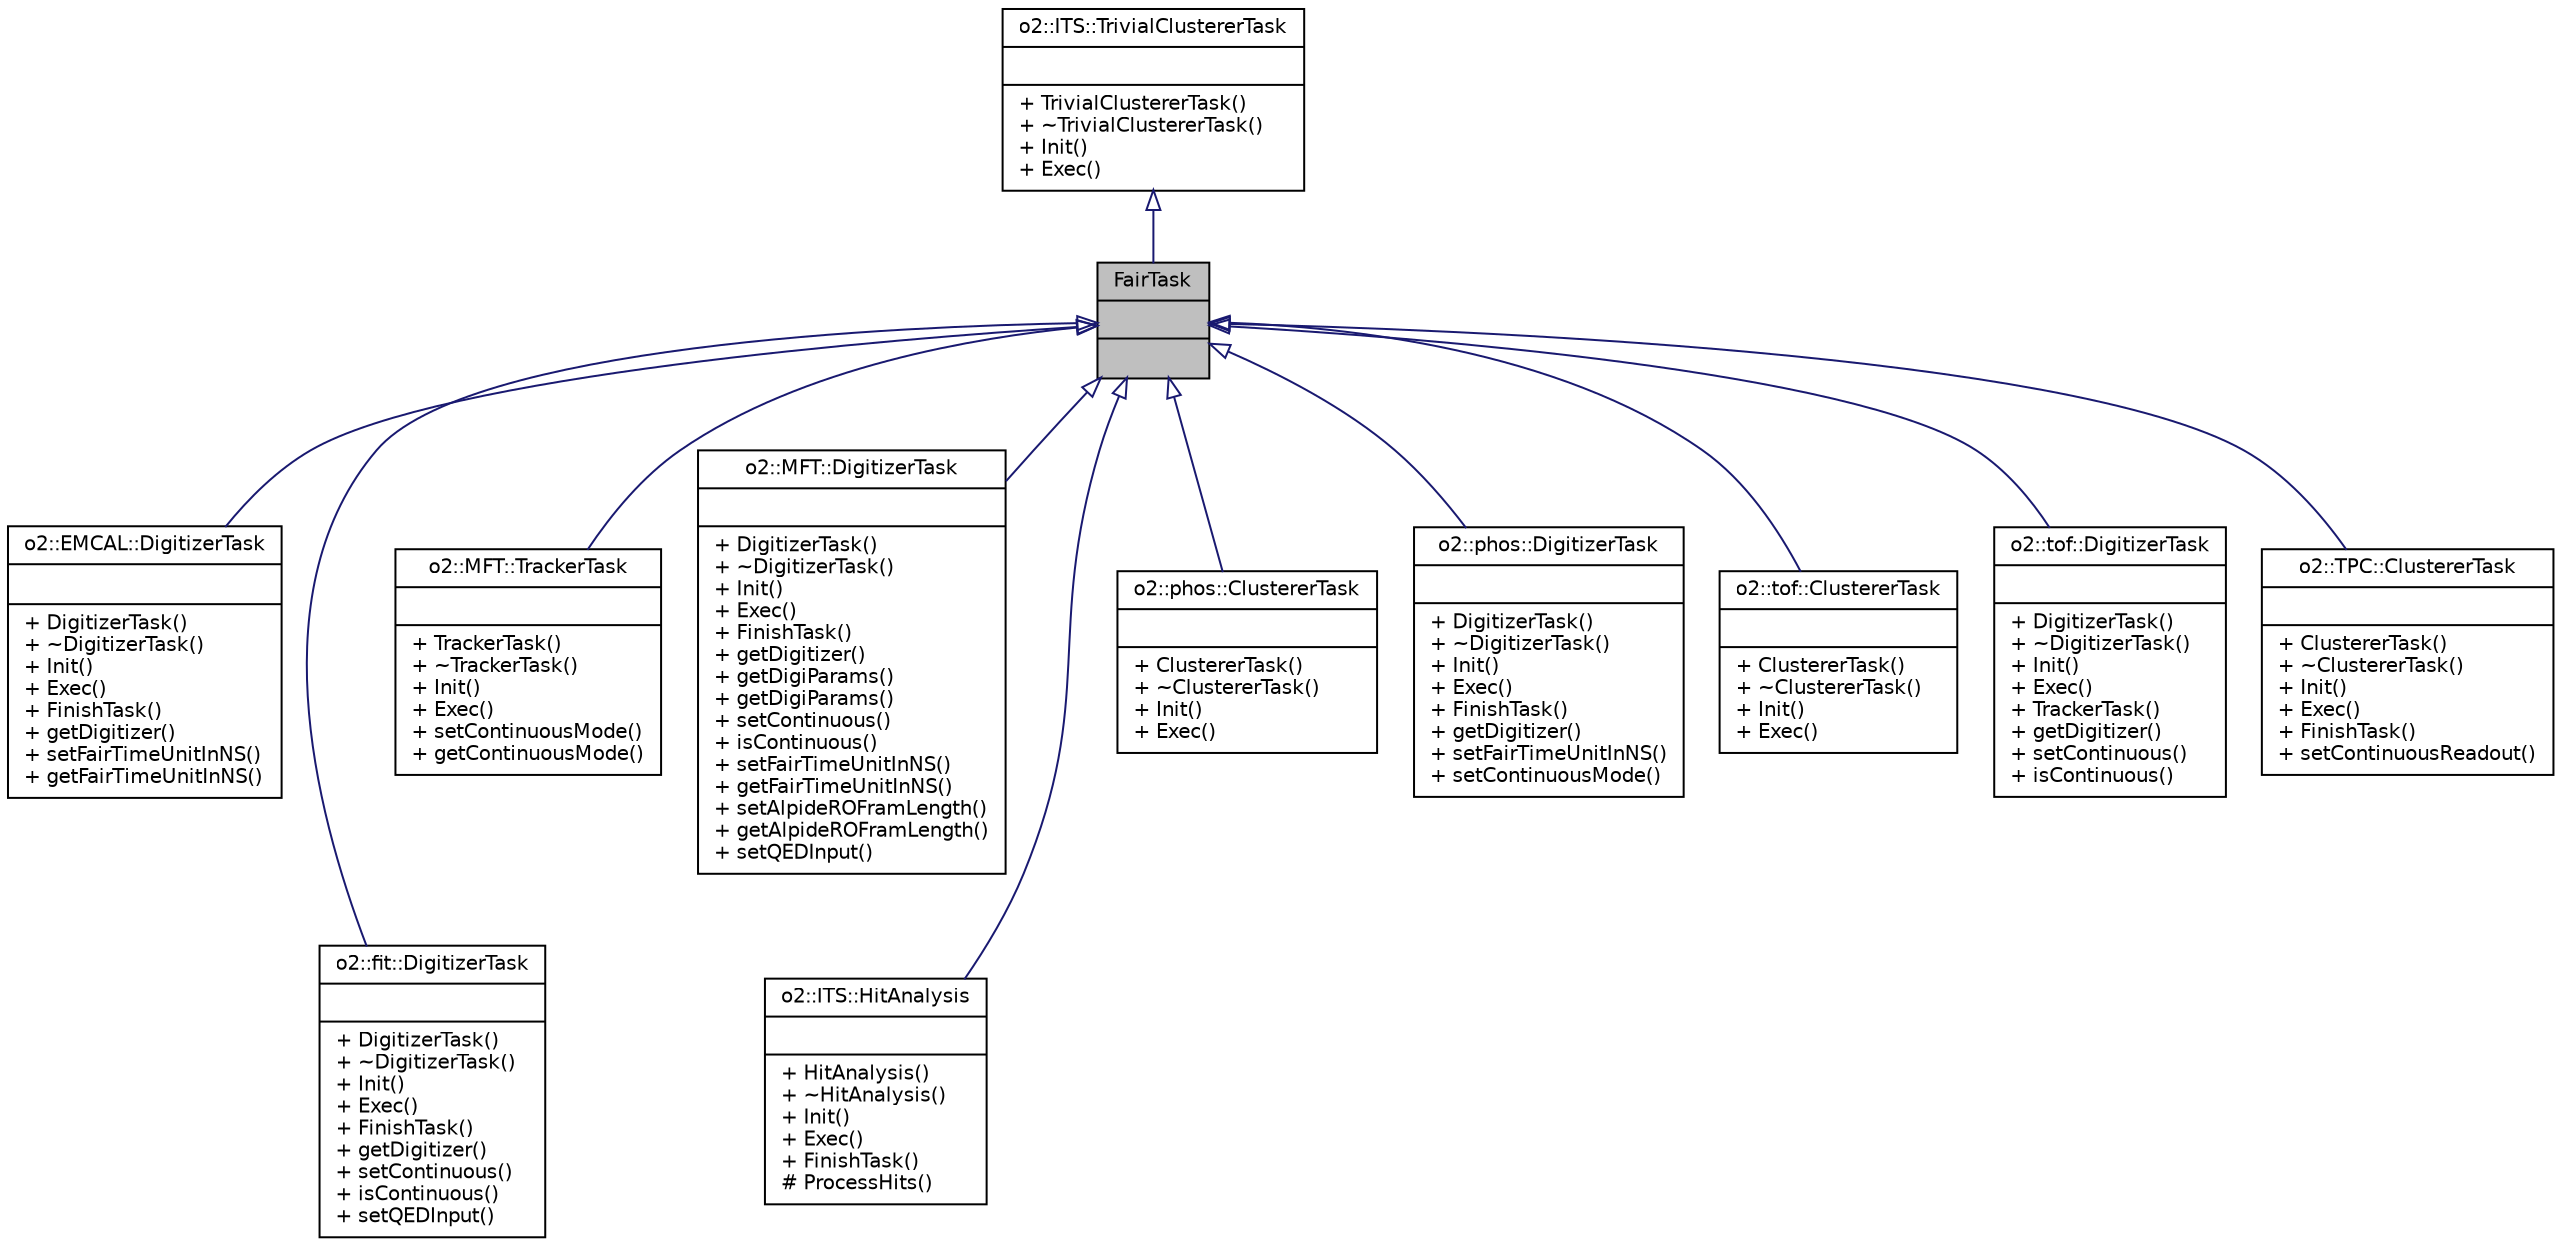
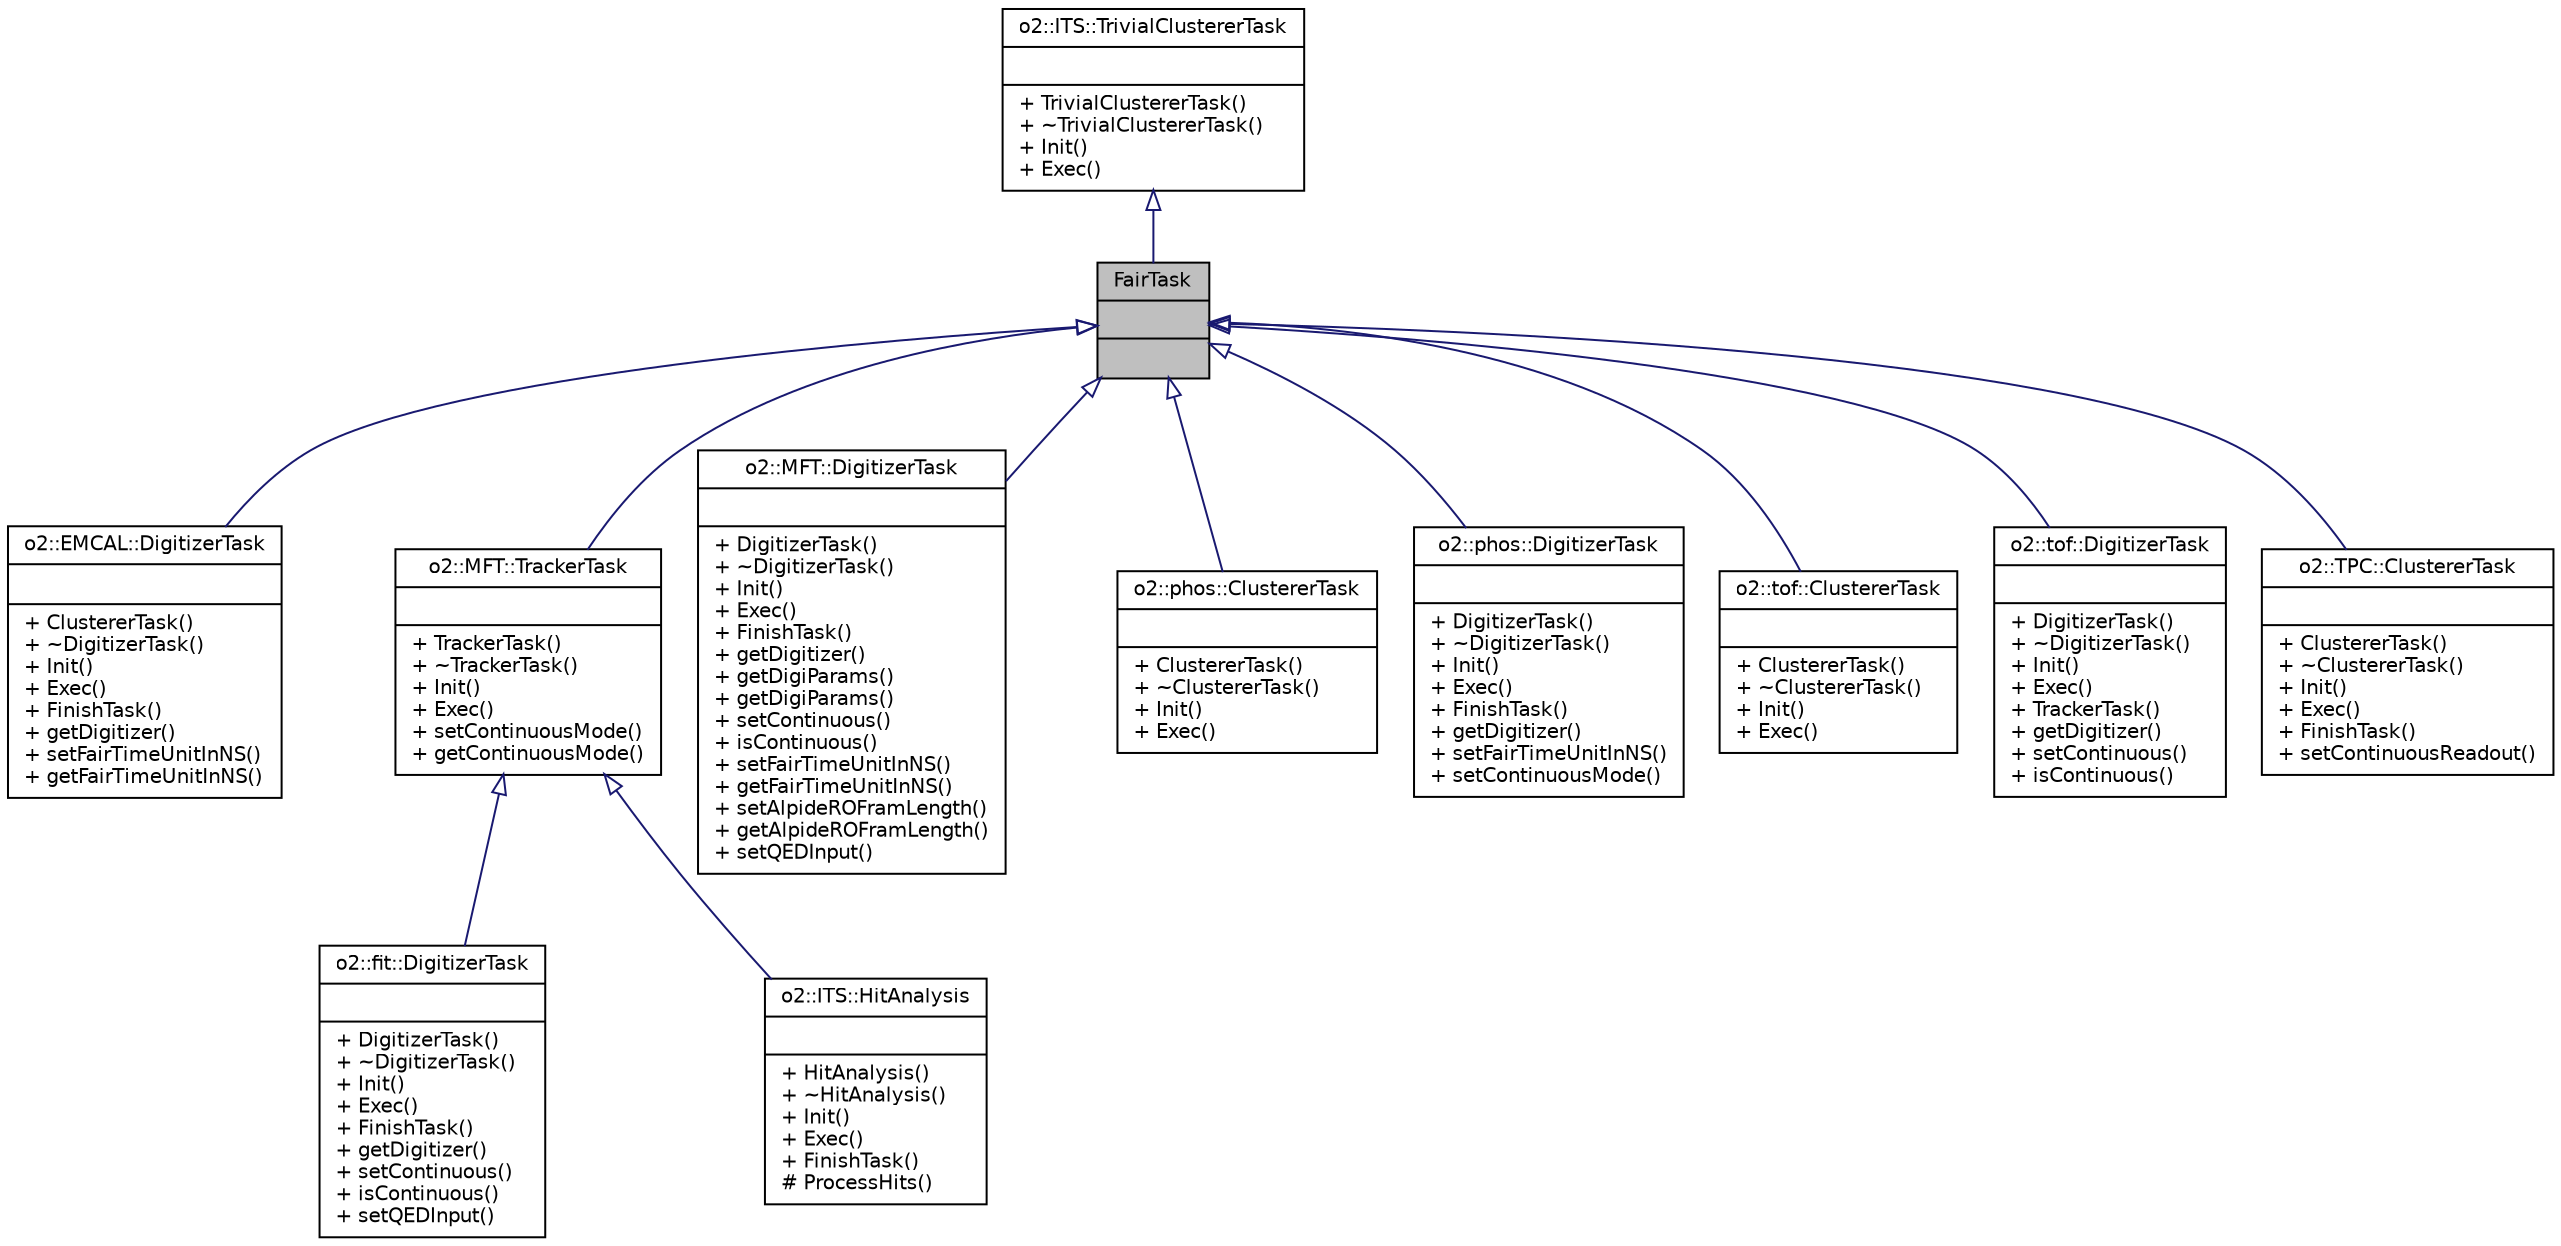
(408, 427) -> (482, 870)
(106, 623) -> (109, 623)
(1066, 695) -> (691, 887)
